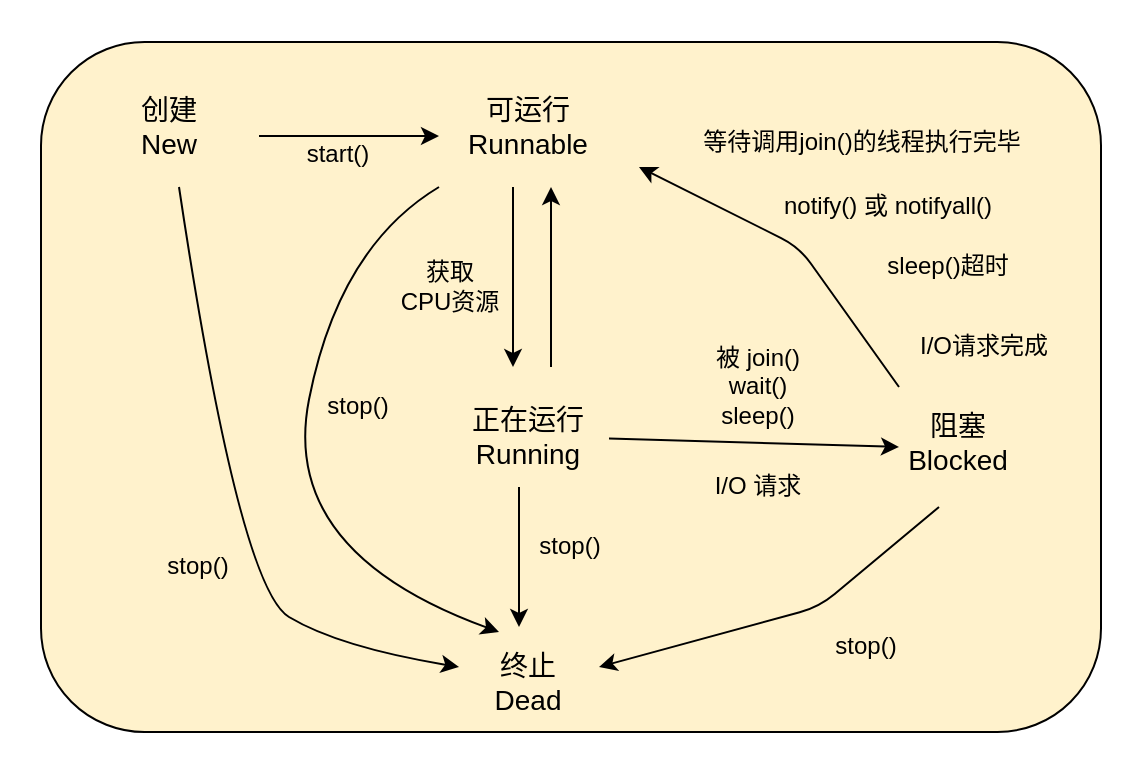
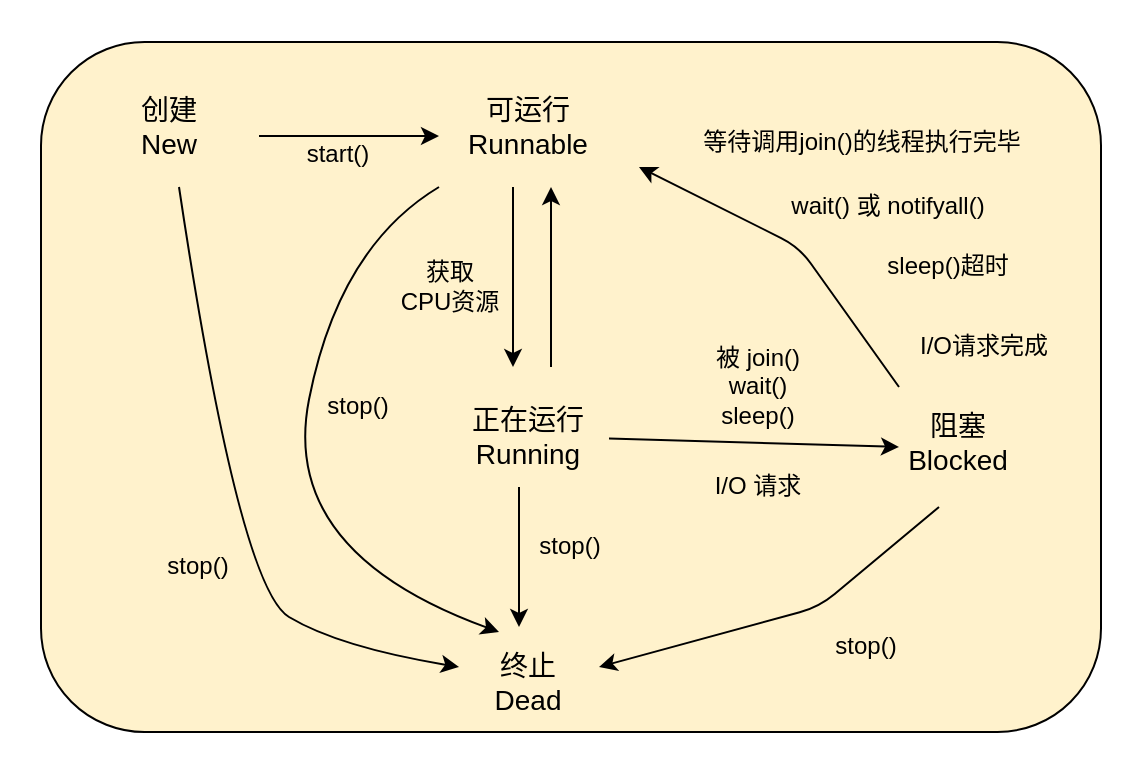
(889, 207) -> (889, 207)
